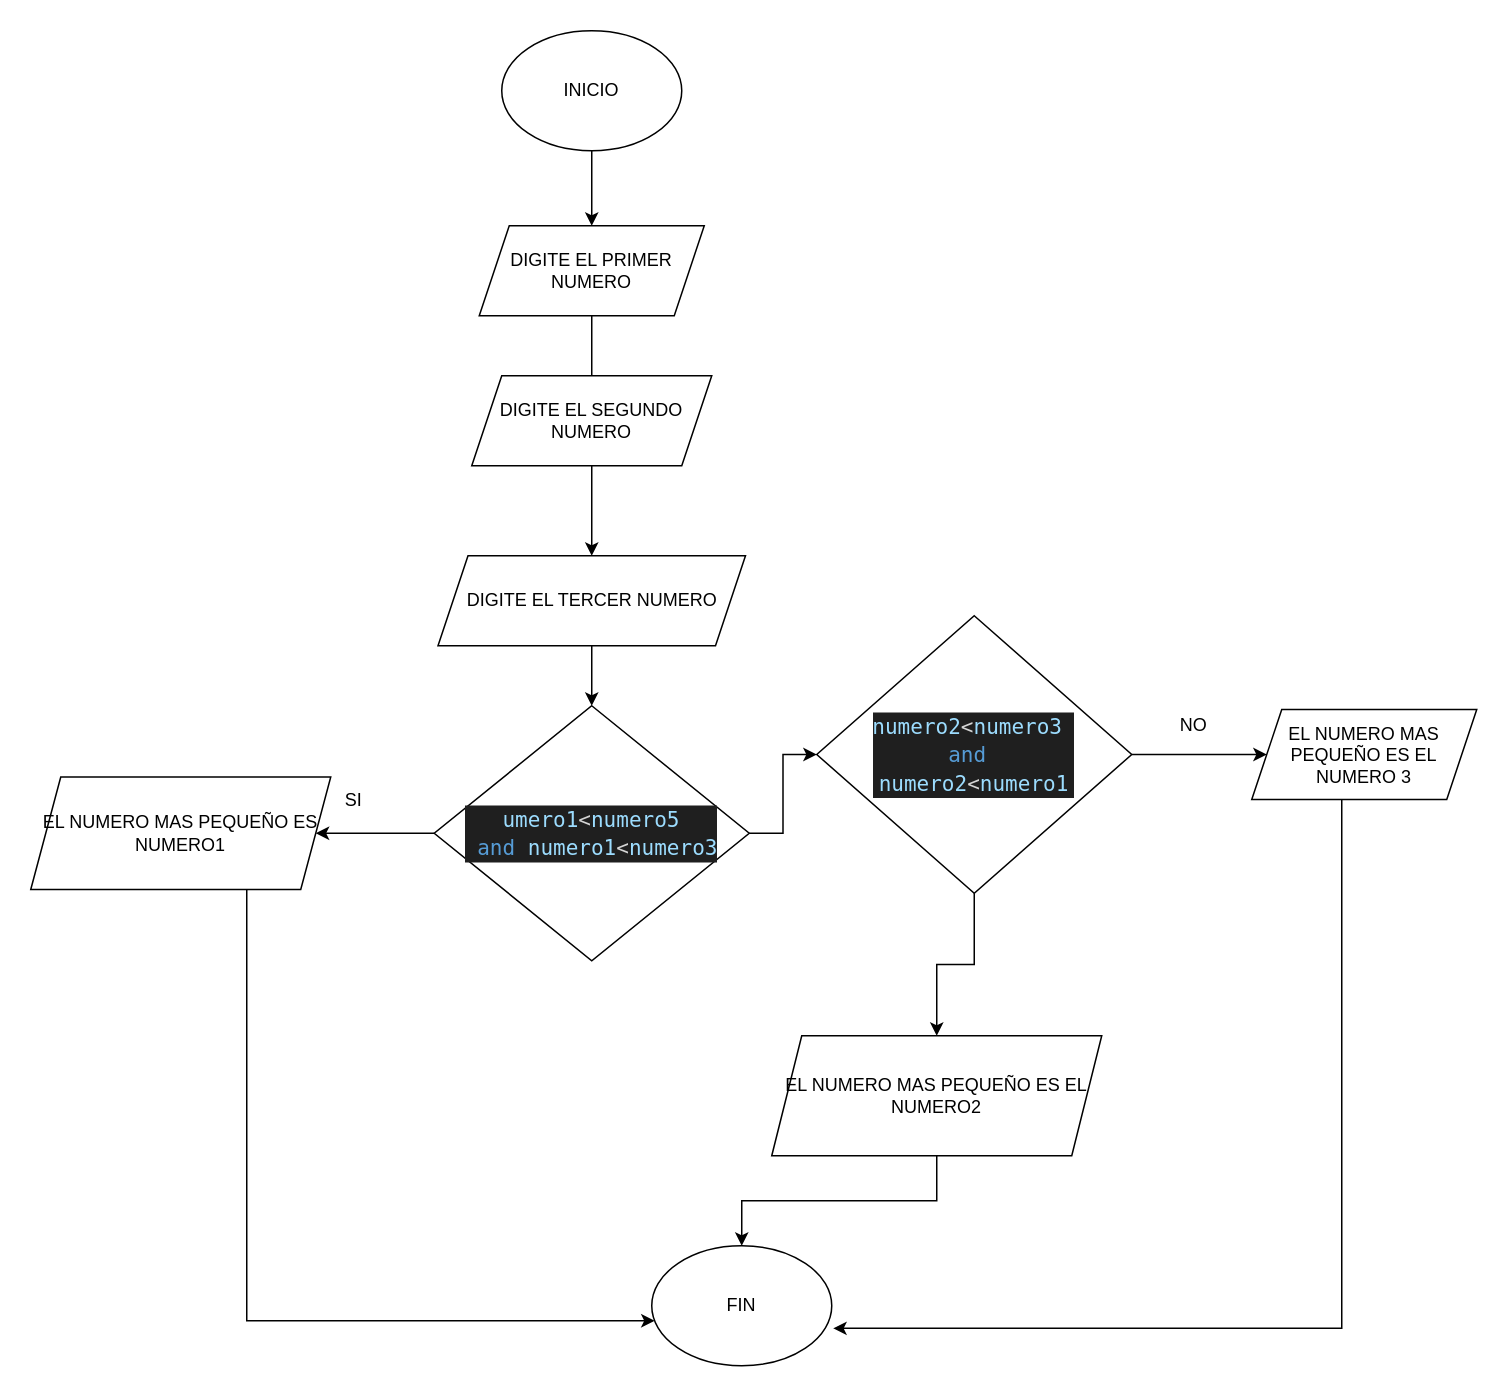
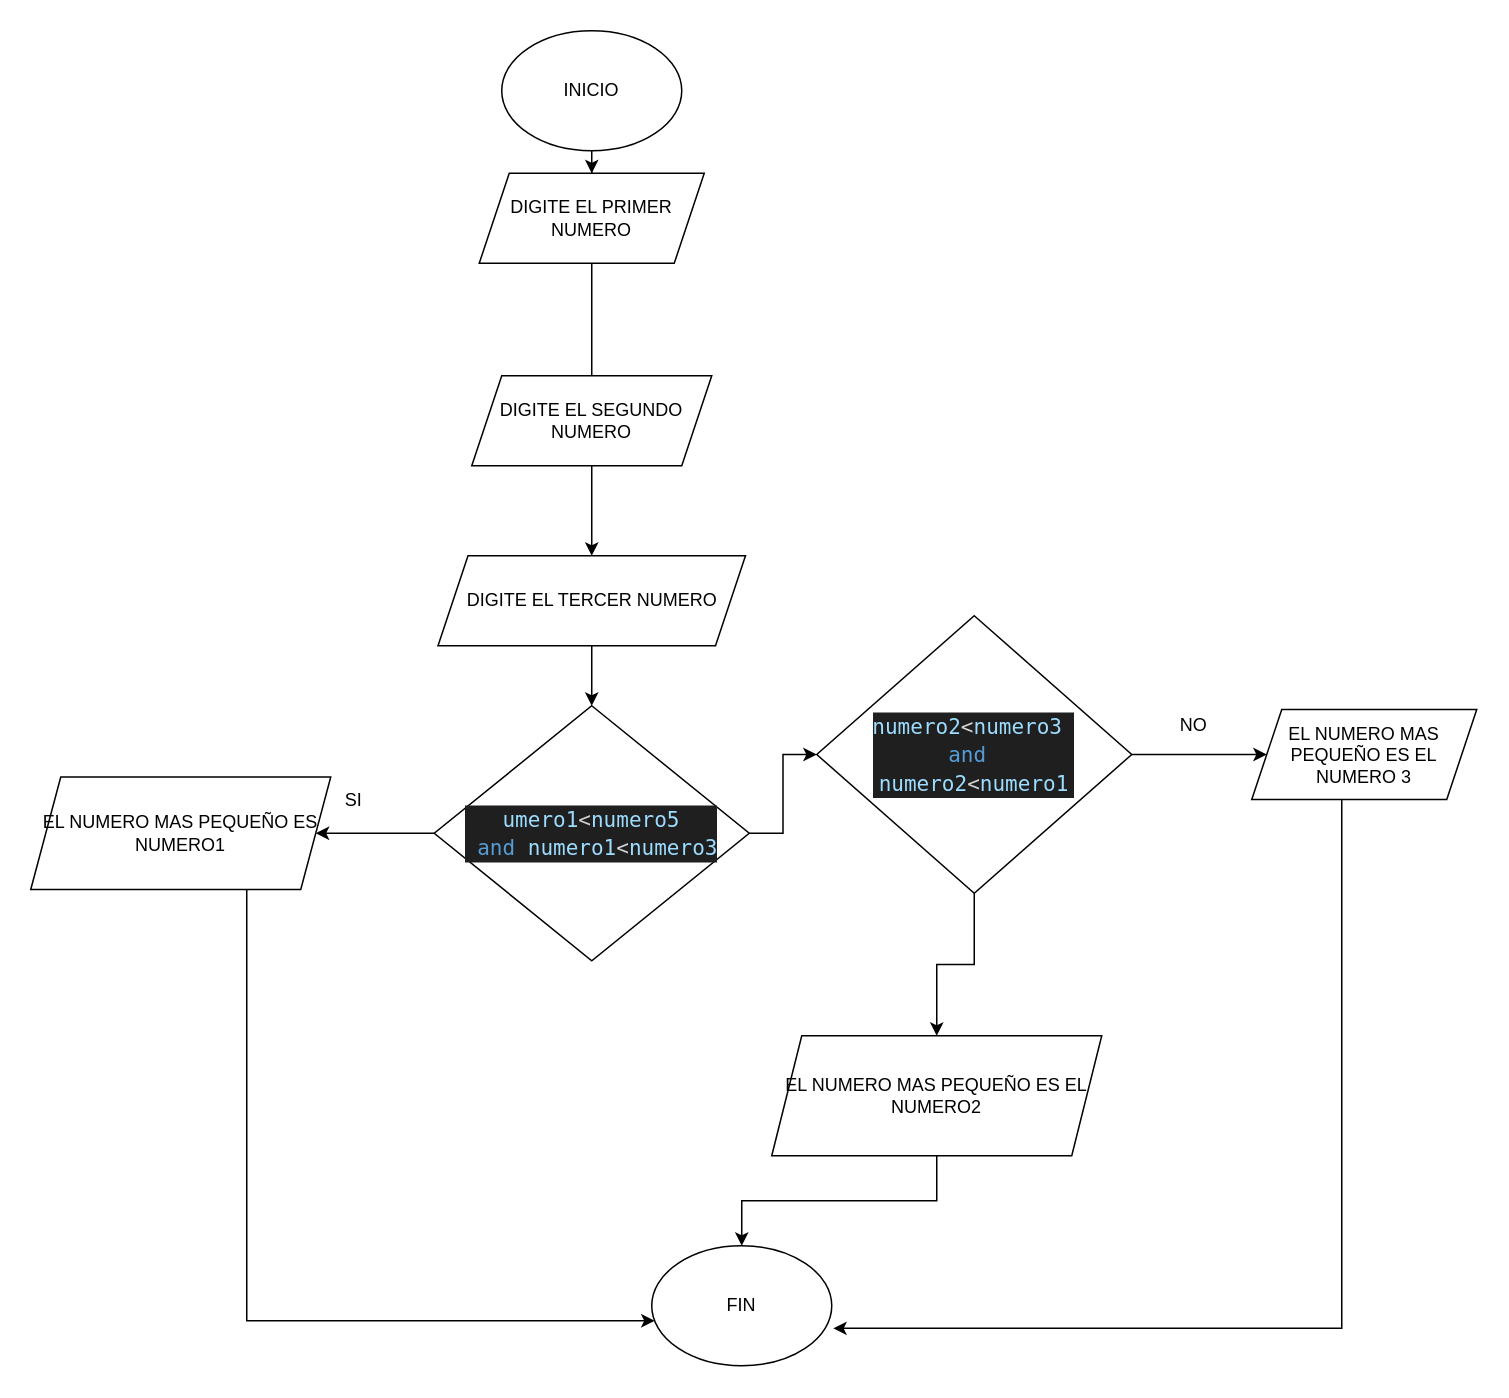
(592, 271) -> (592, 218)
